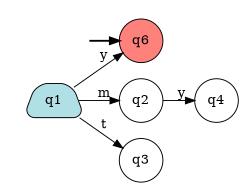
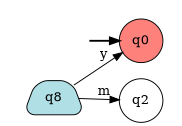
(141, 41) -> (141, 41)
(54, 101) -> (54, 98)
(217, 101) -> none
(141, 160) -> none
